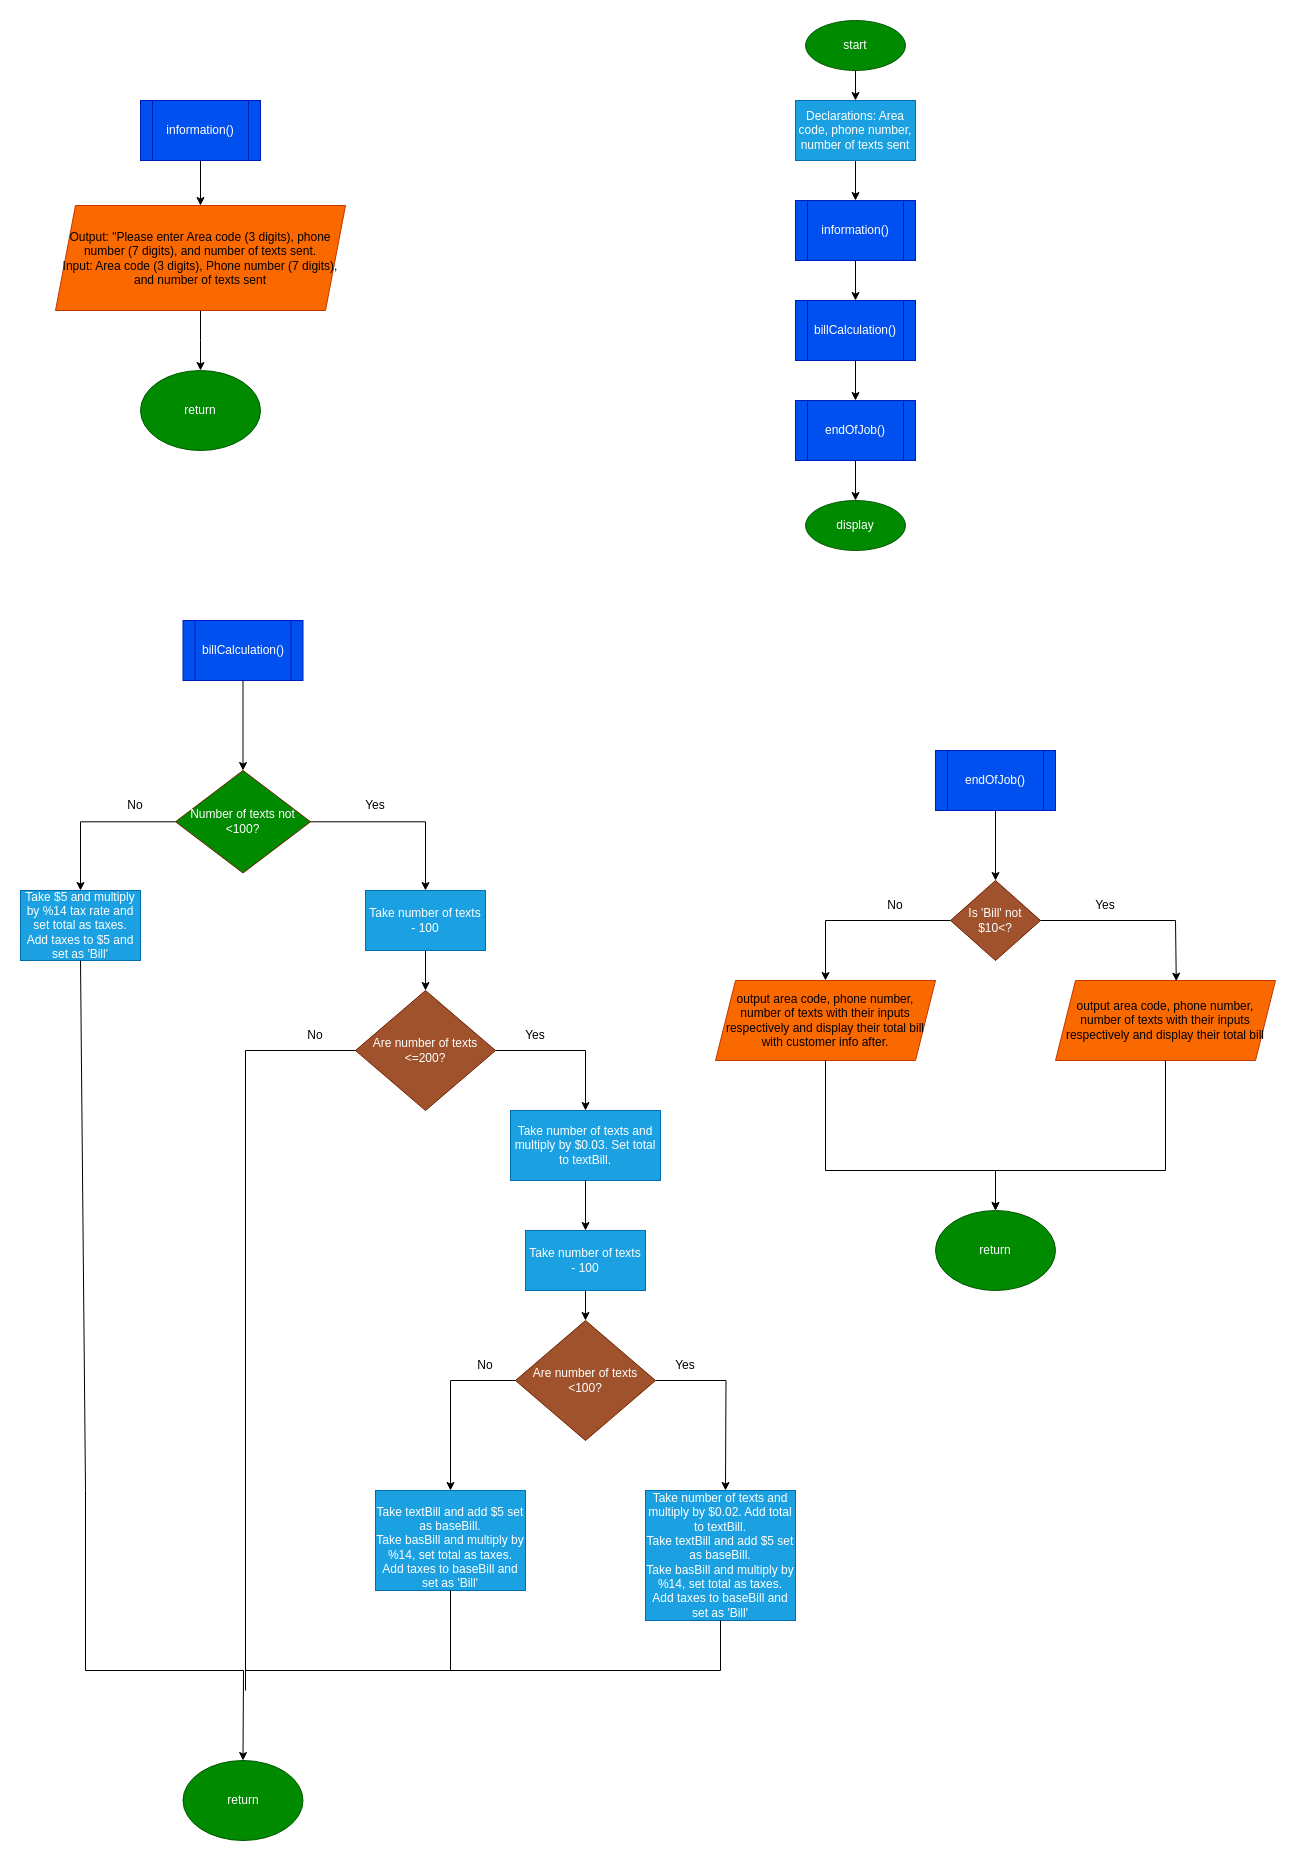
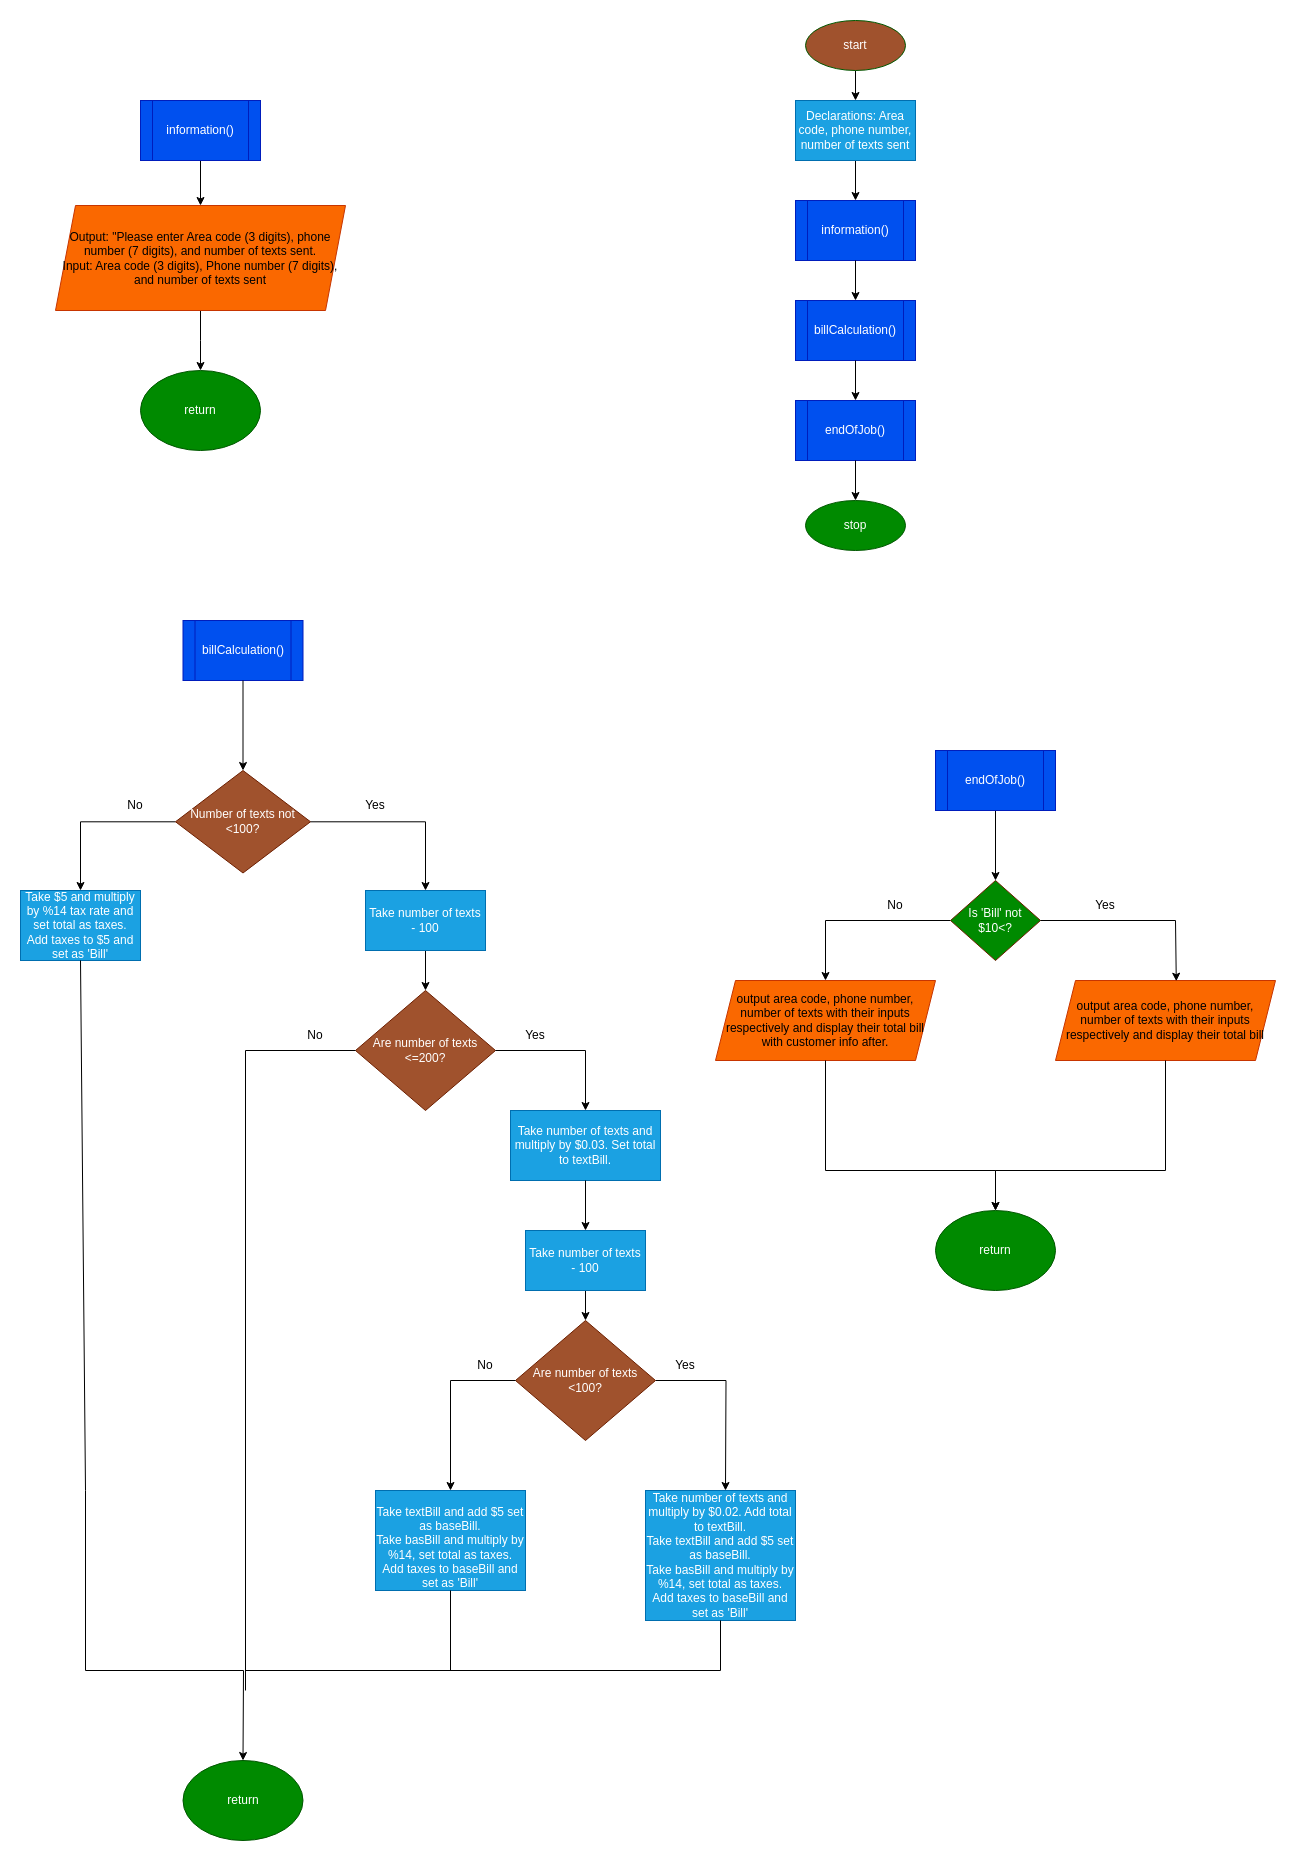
(856, 46) -> (856, 46)
(856, 526) -> (856, 526)
(243, 822) -> (243, 822)
(996, 921) -> (996, 921)
